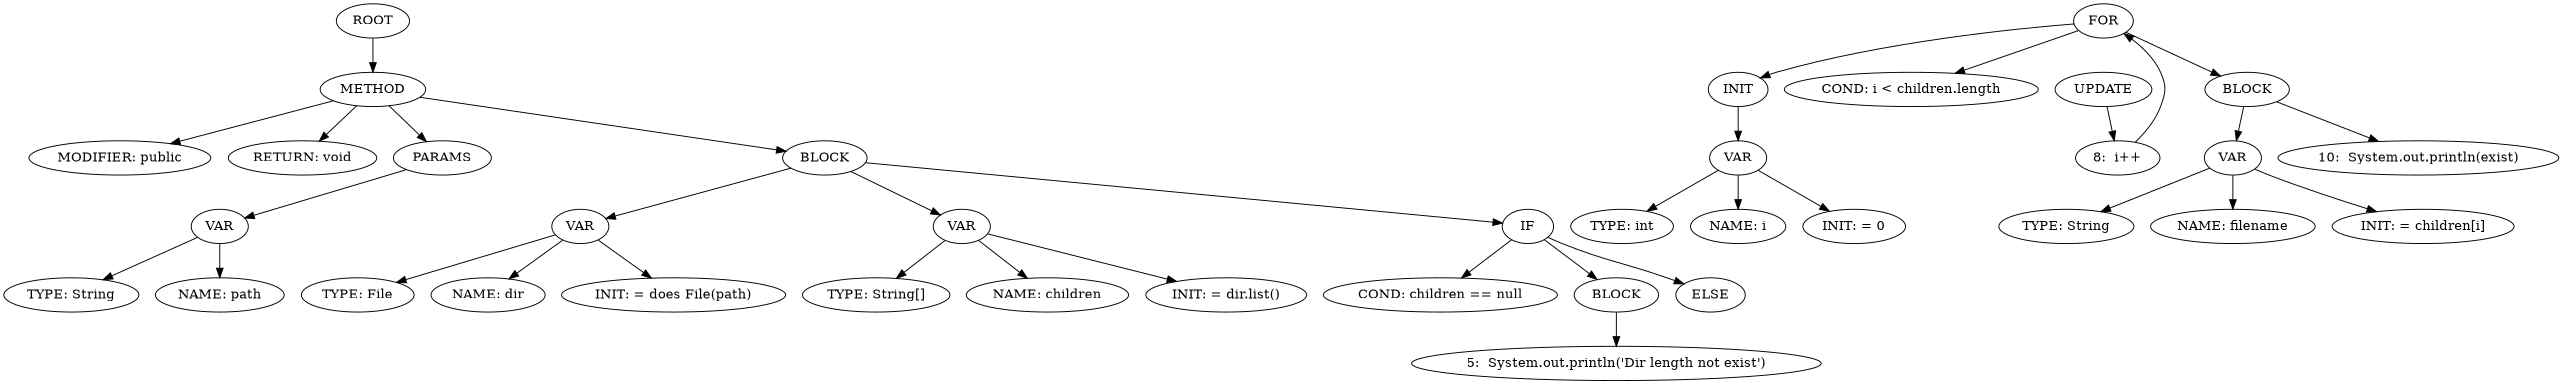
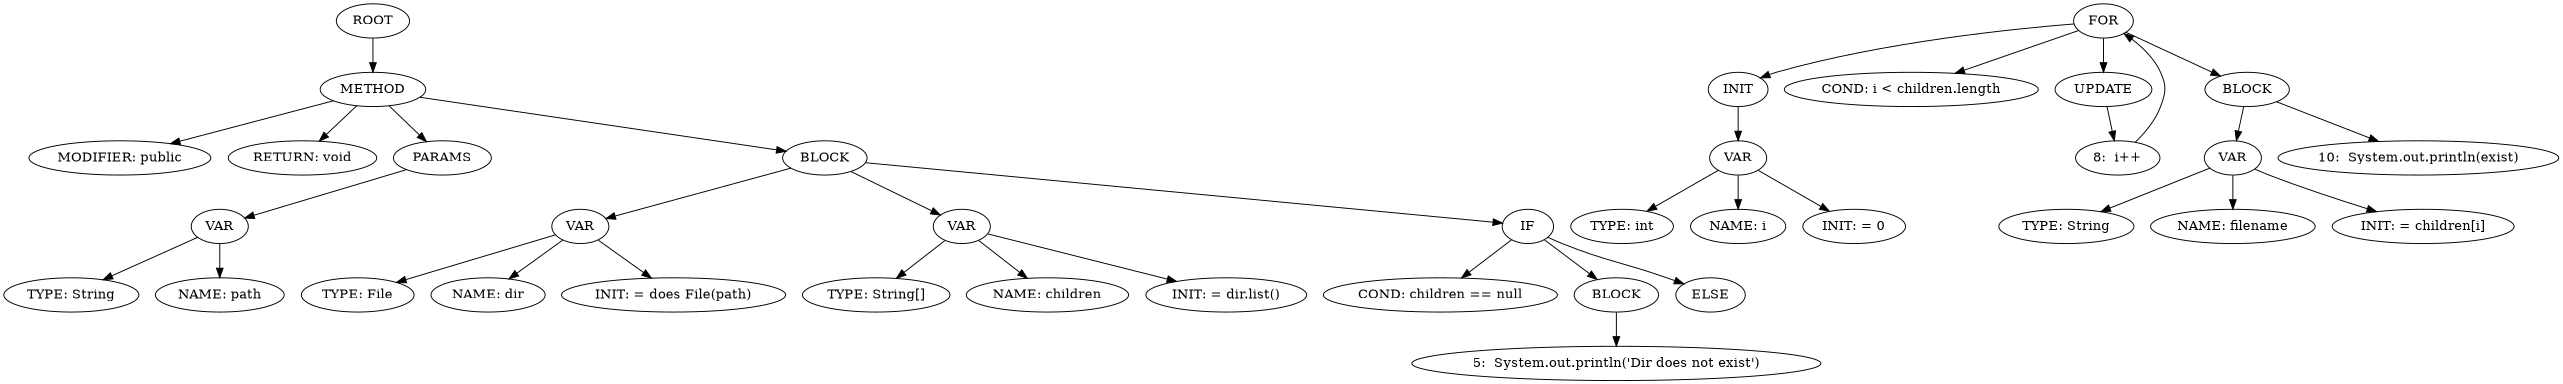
none -> (2104, 51)
(1616, 363) -> (1616, 363)
